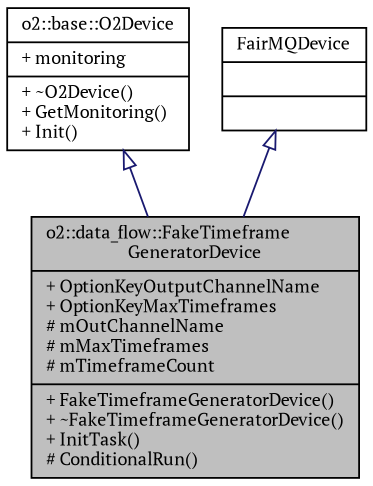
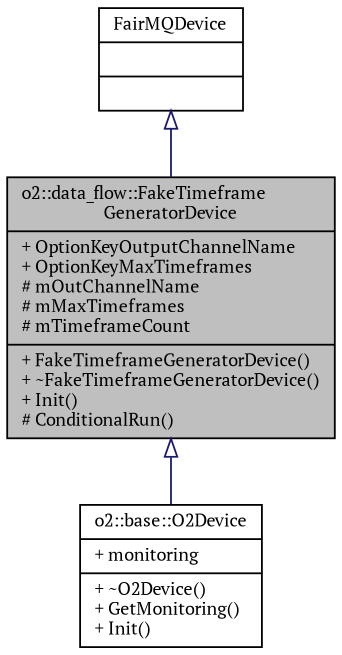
(139, 192) -> (171, 481)
(94, 440) -> (50, 400)
